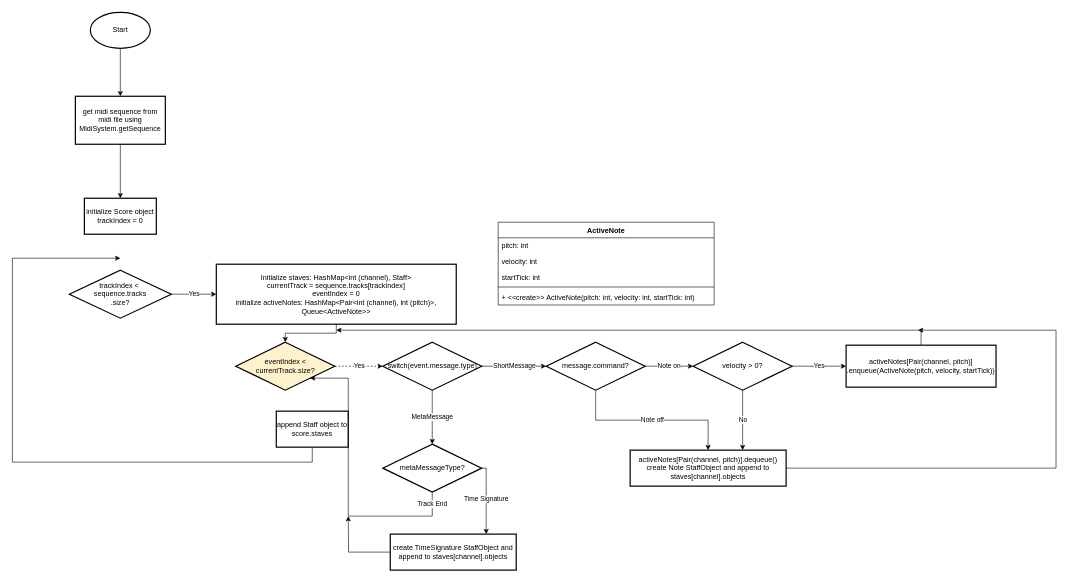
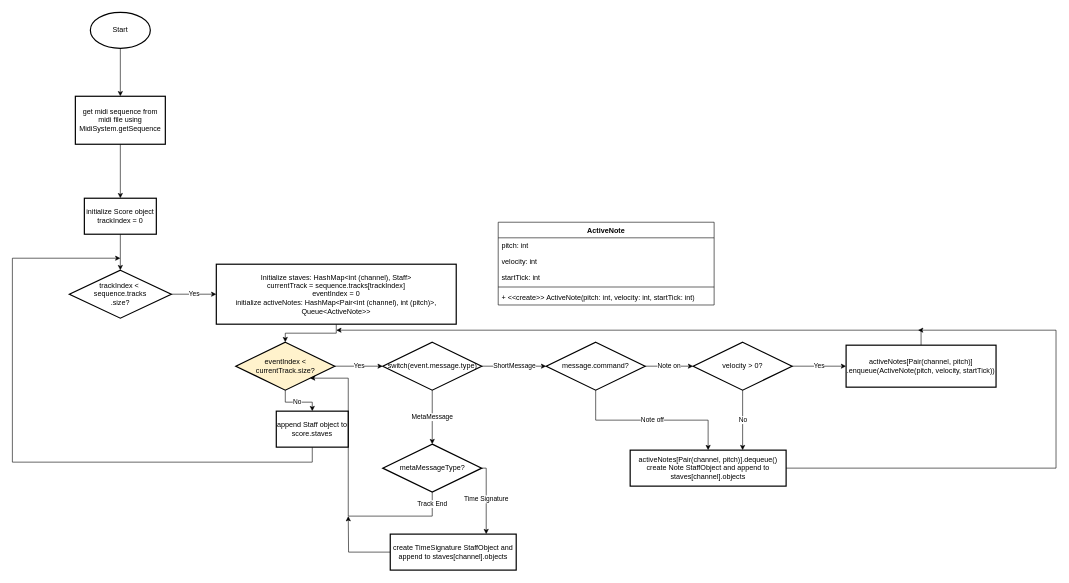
none -> (120, 264)
(344, 366) -> (344, 366)
none -> (292, 402)
